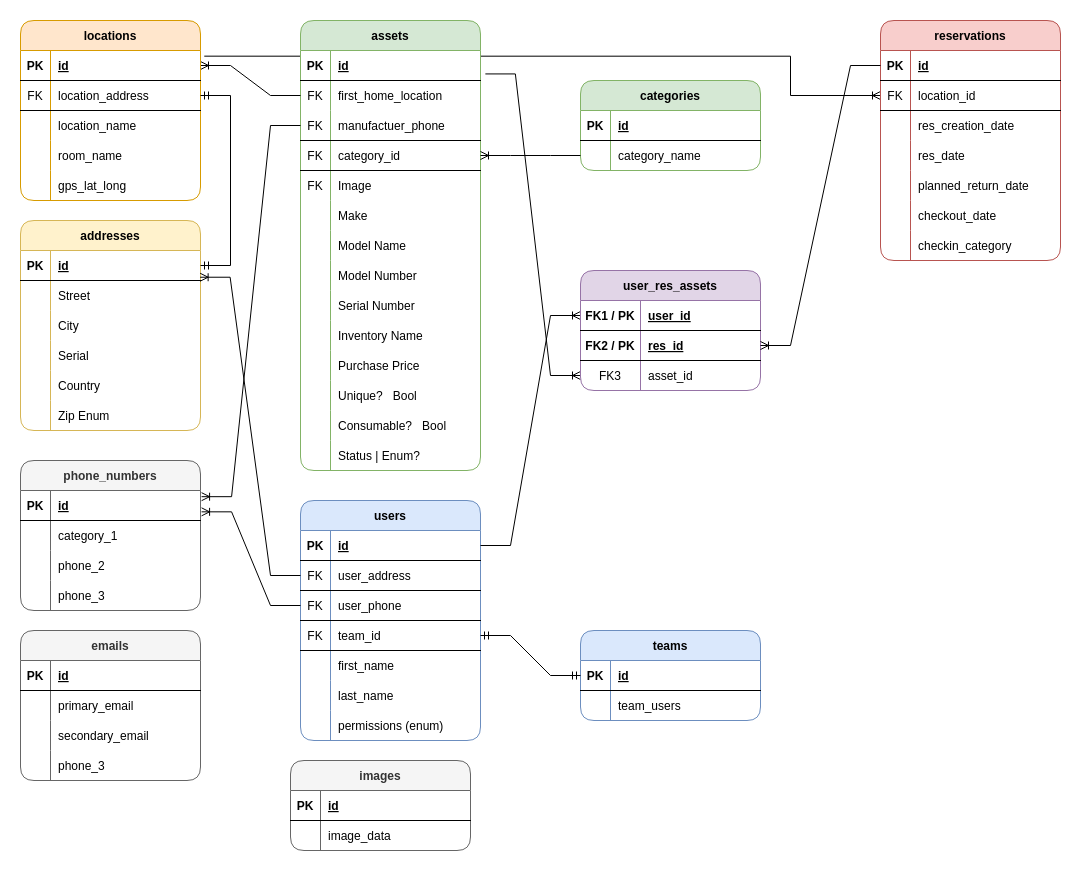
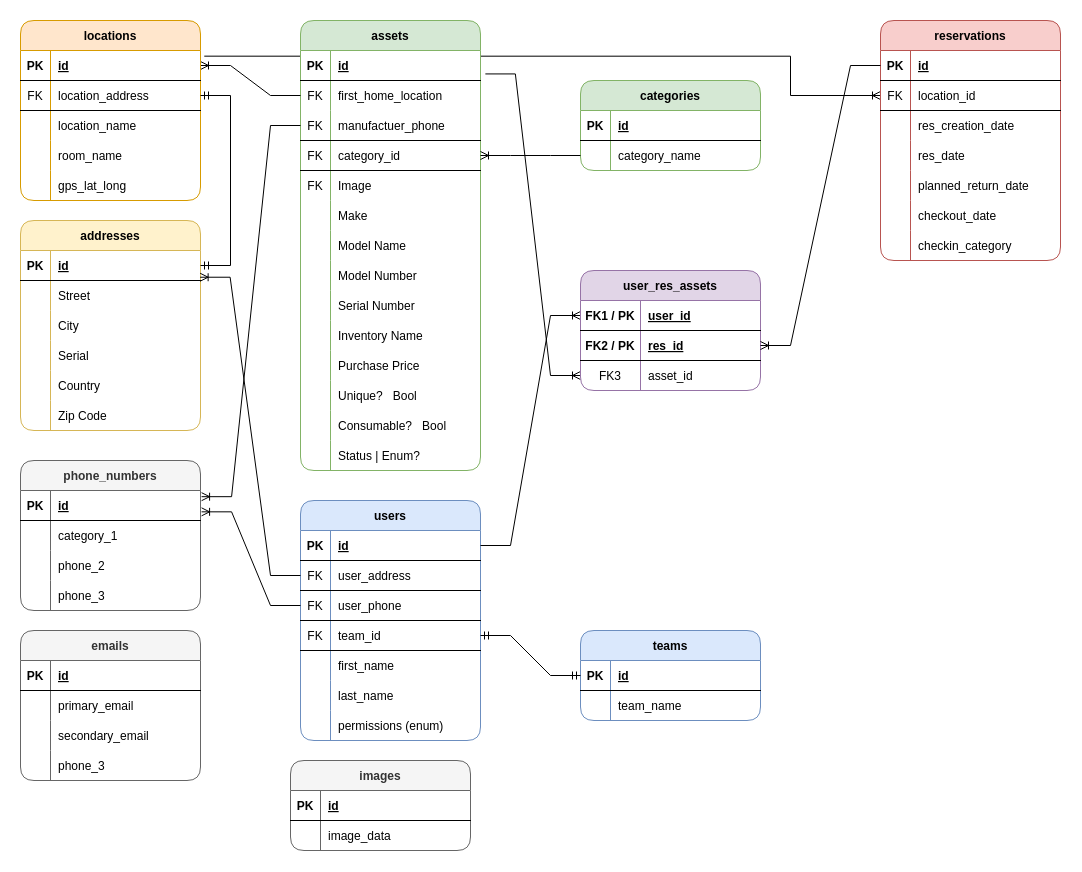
(82, 416) -> (82, 416)
(652, 706) -> (648, 706)
